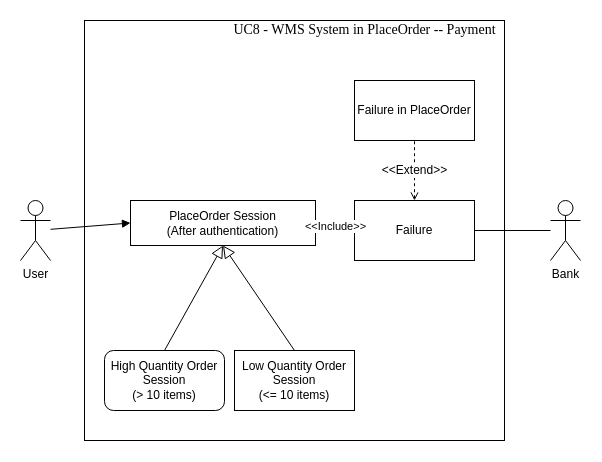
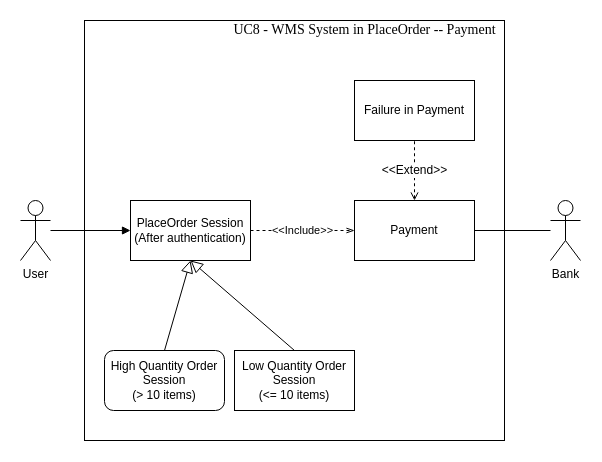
(415, 111) -> (415, 111)
(223, 223) -> (191, 231)
(415, 231) -> (415, 231)
